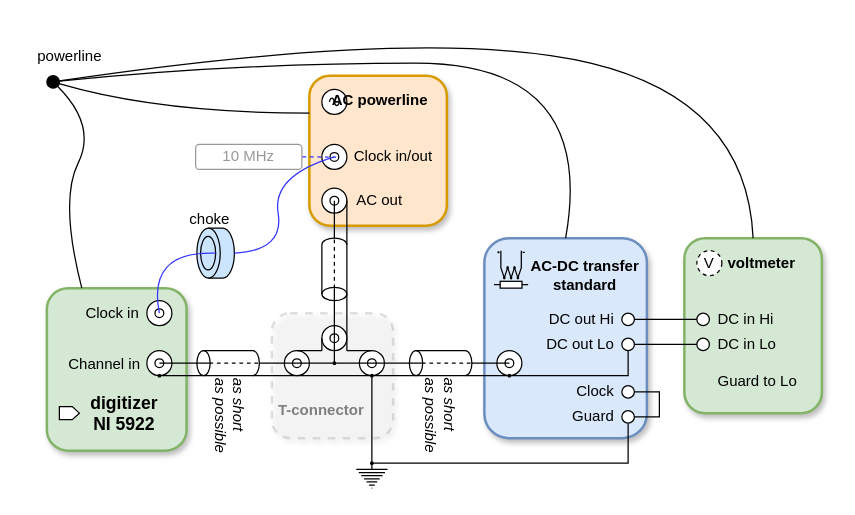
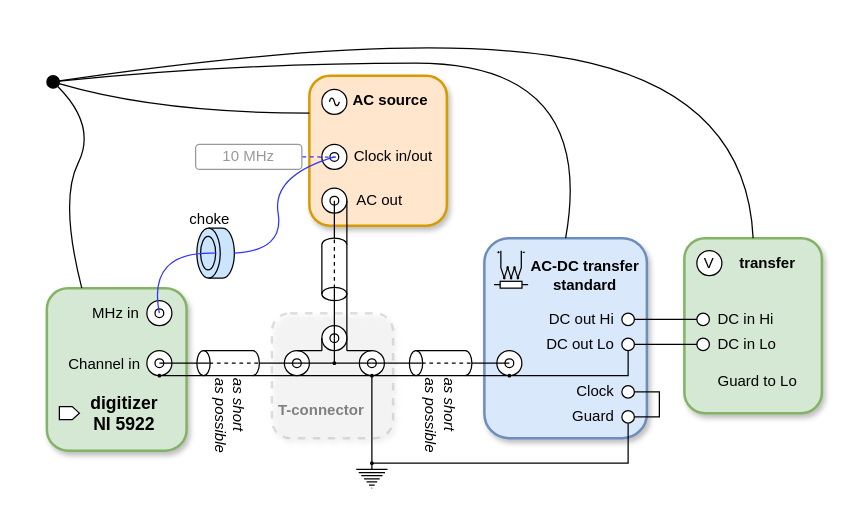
(69, 57) -> none
(384, 101) -> (392, 101)
(709, 263) -> (709, 263)
(760, 263) -> (762, 263)
(112, 313) -> (118, 313)
